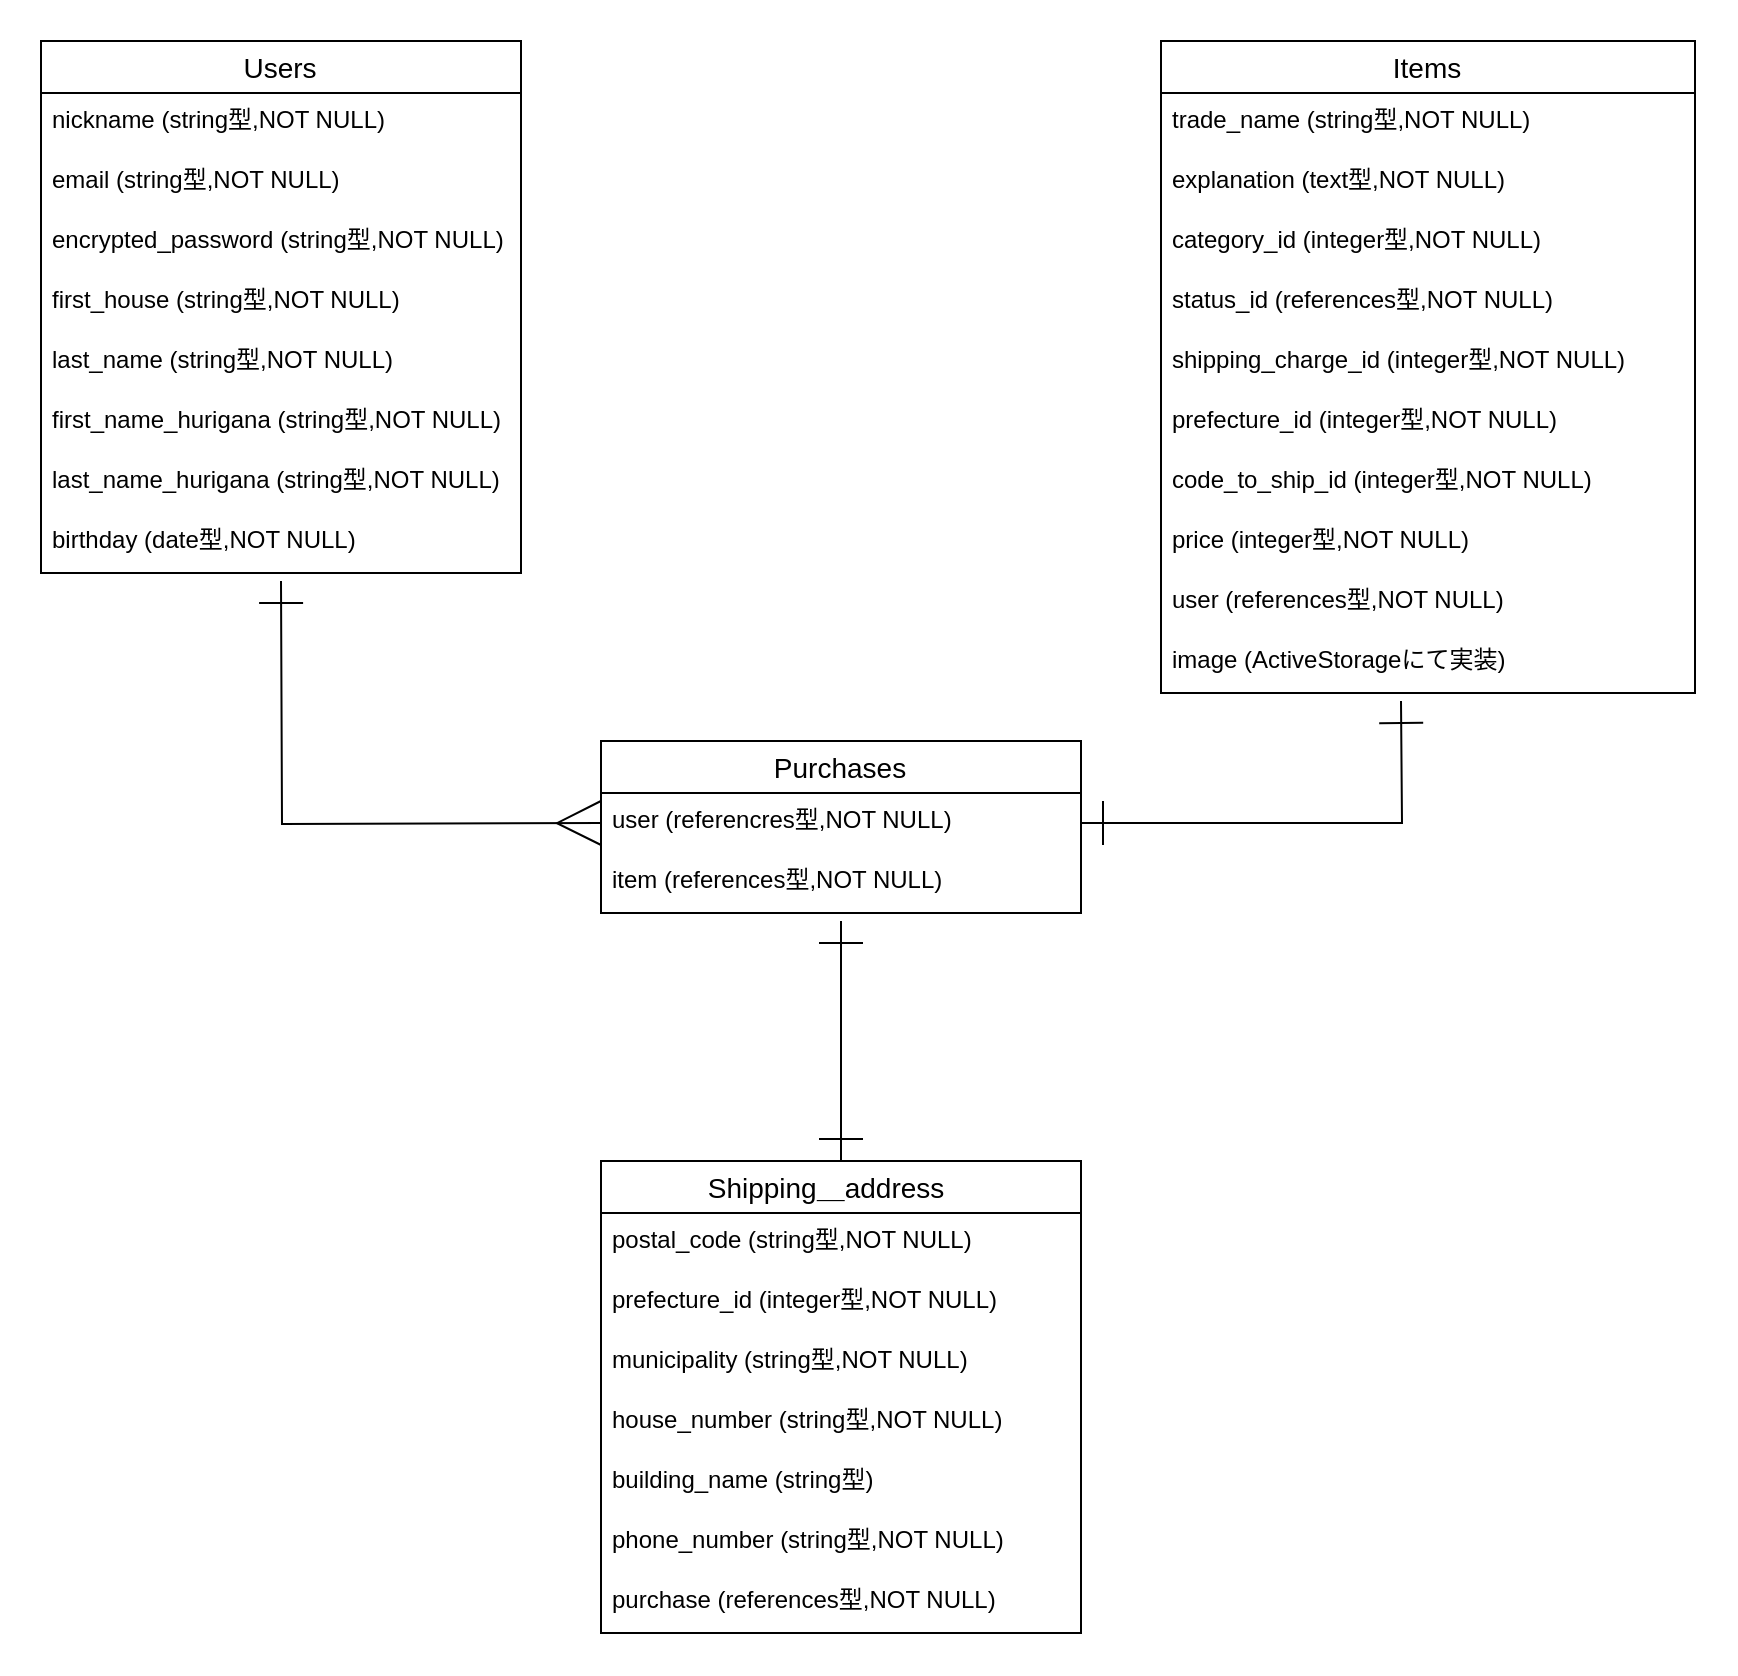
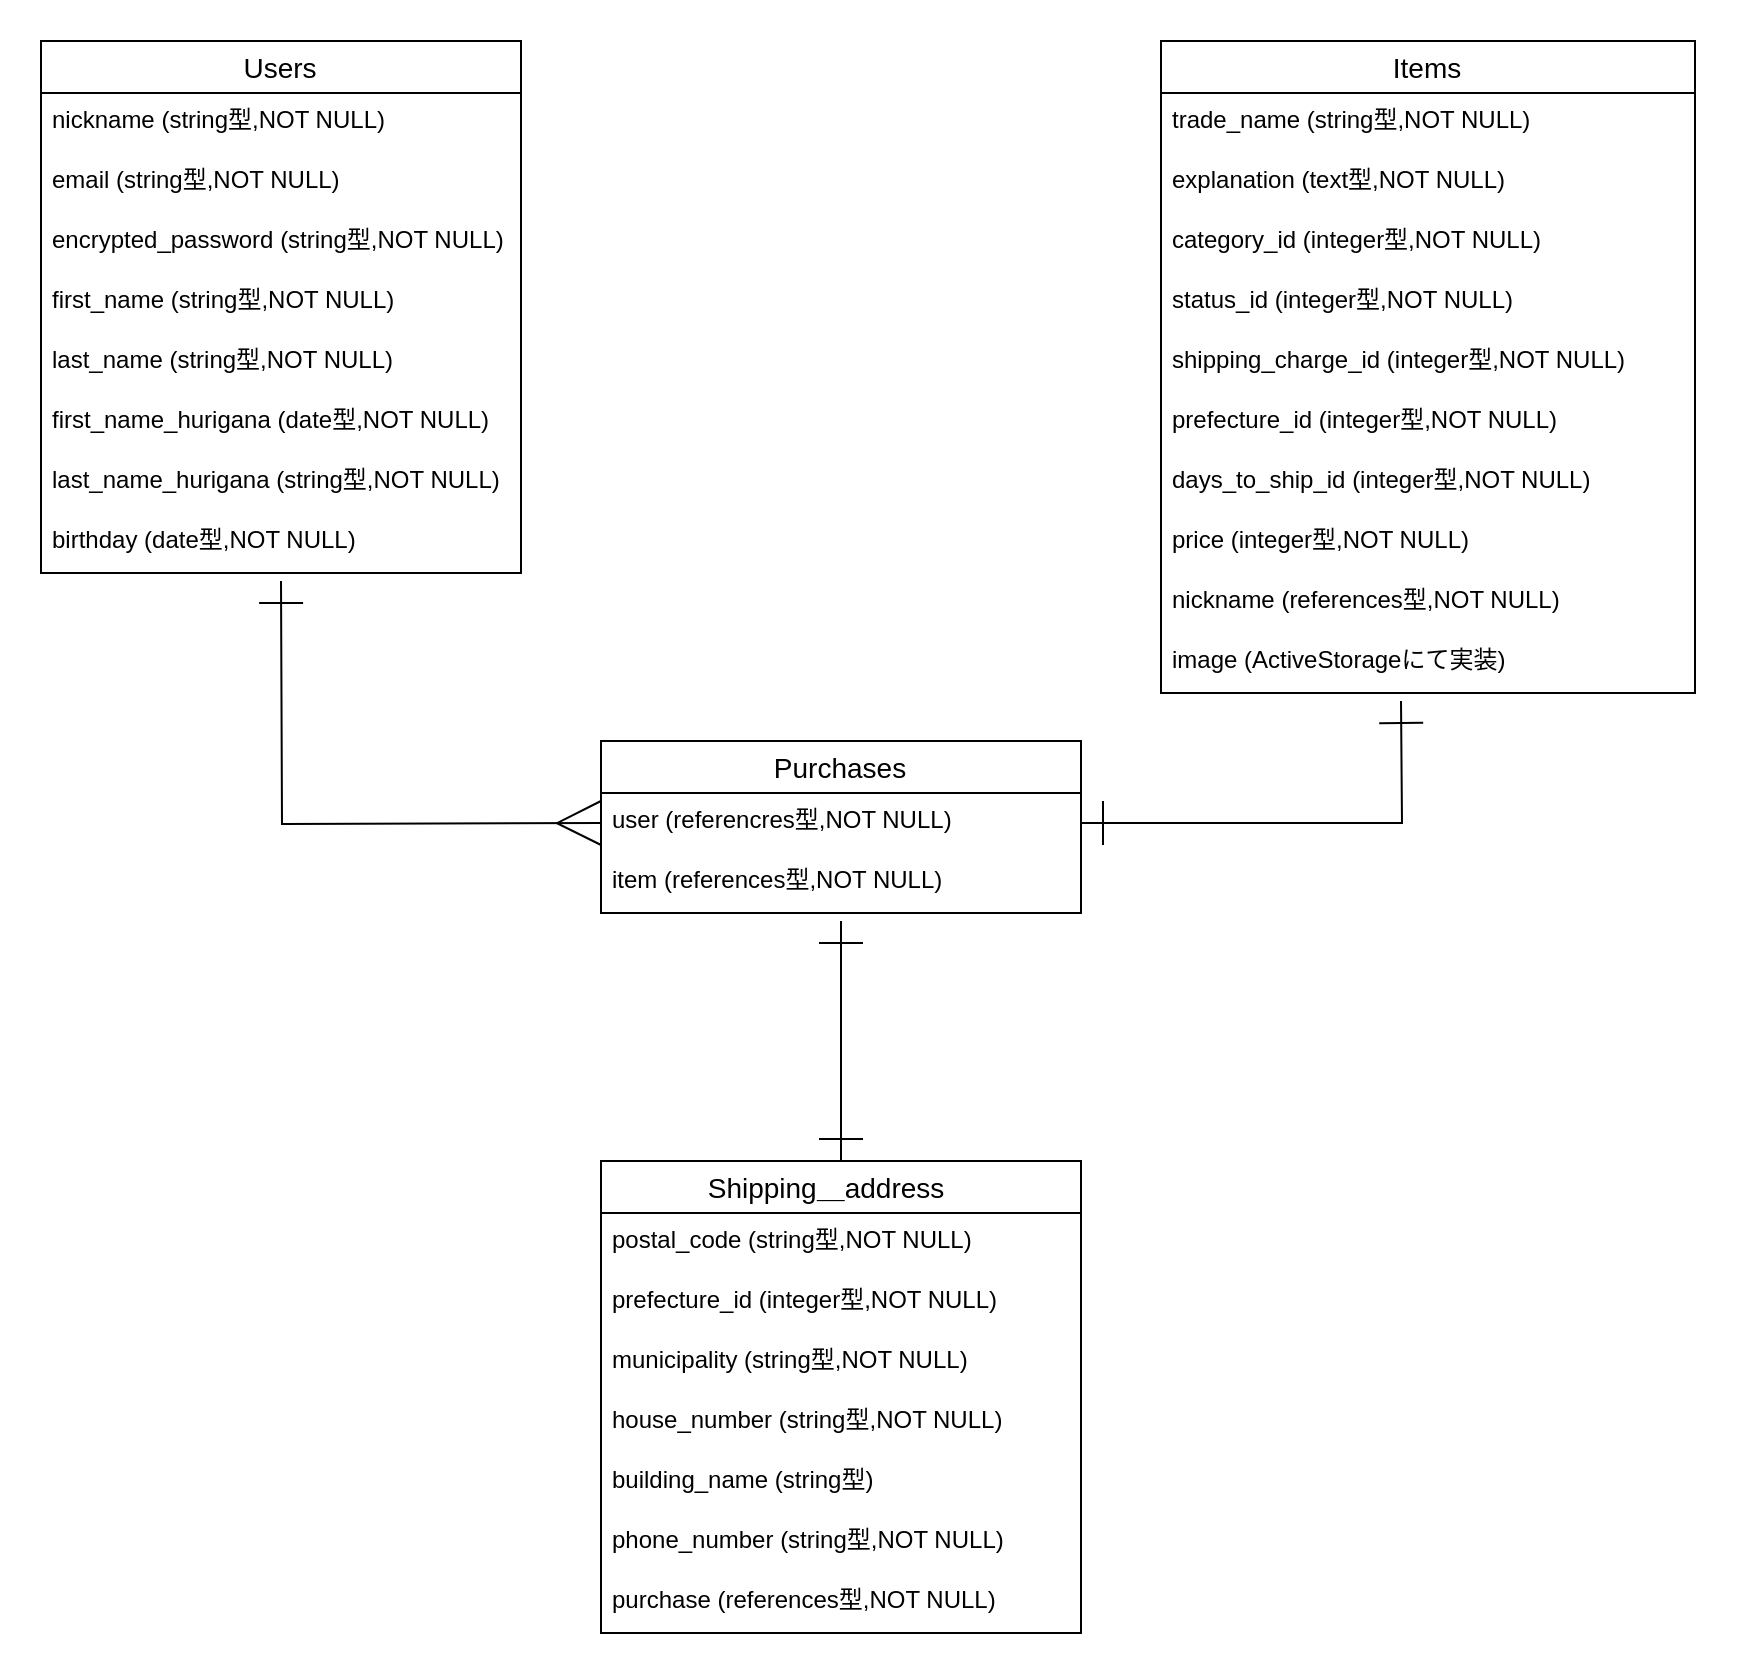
(246, 300) -> (240, 300)
(1380, 300) -> (1357, 300)
(297, 420) -> (287, 420)
(1394, 480) -> (1394, 480)
(1349, 600) -> (1373, 600)
